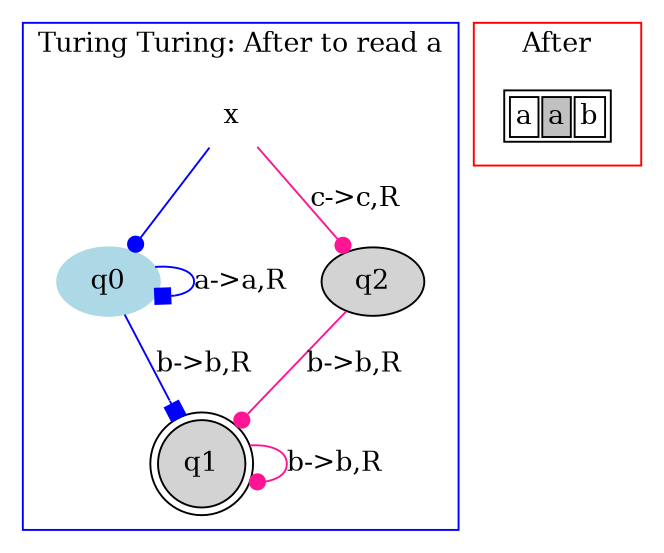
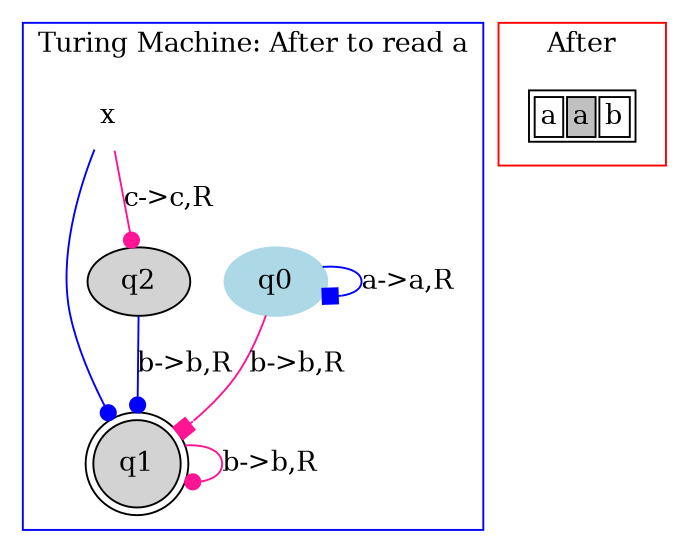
(241, 45) -> (253, 45)
(175, 193) -> (67, 279)
(147, 358) -> (238, 374)
(297, 363) -> (138, 357)
